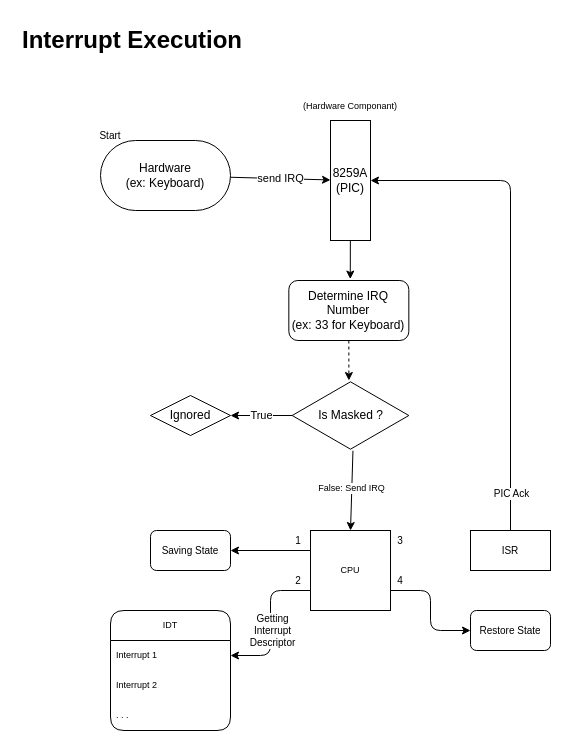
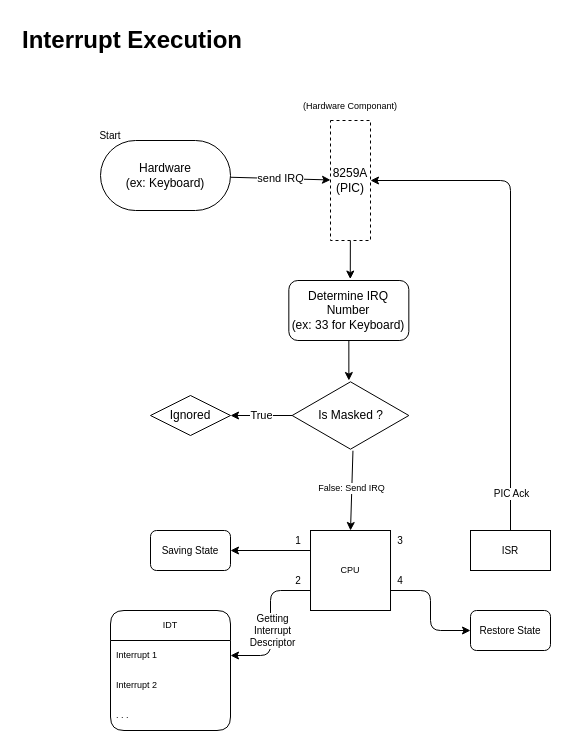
(351, 181) -> (351, 181)
(349, 356) -> (349, 356)
